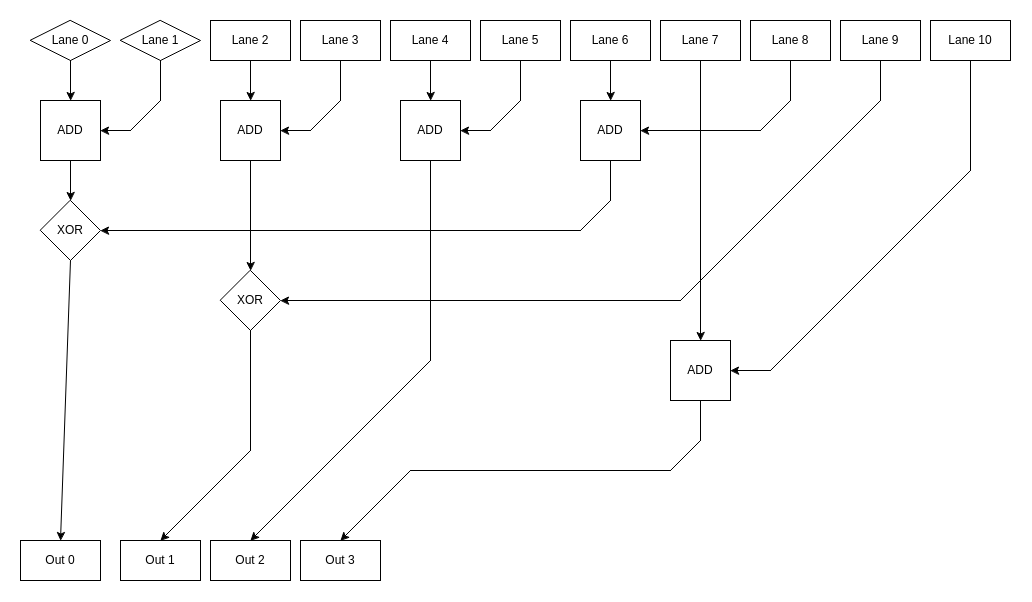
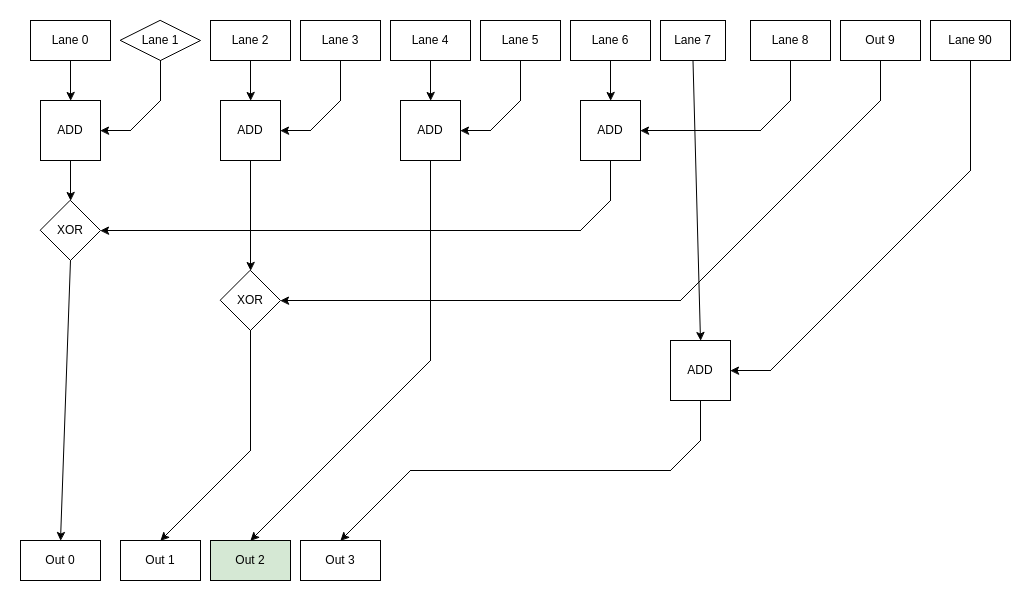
(71, 41) -> (71, 41)
(701, 41) -> (693, 41)
(881, 41) -> (881, 41)
(971, 41) -> (971, 41)
(251, 561) -> (251, 561)
